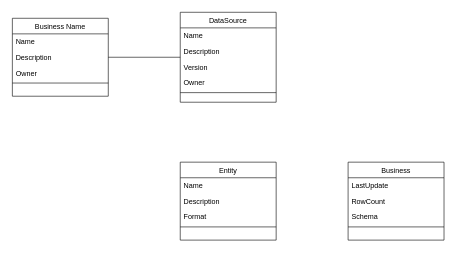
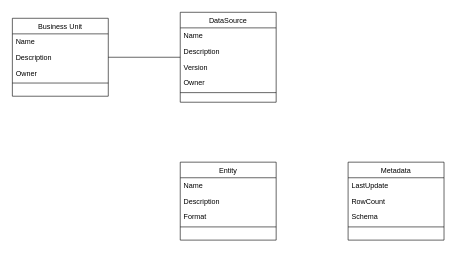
(60, 26) -> (60, 26)
(396, 170) -> (396, 170)
